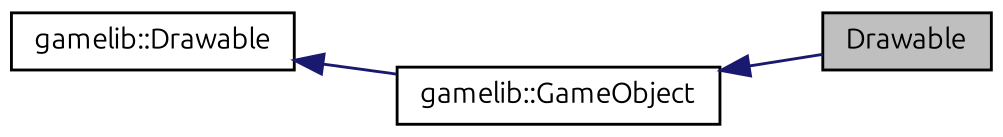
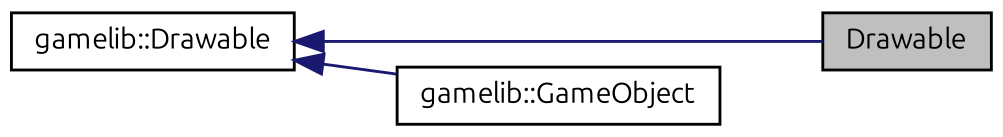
(786, 60) -> (573, 41)
